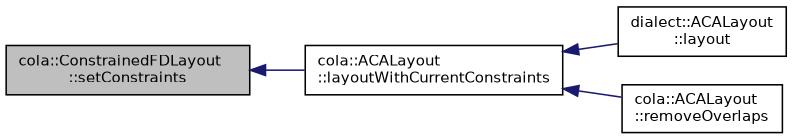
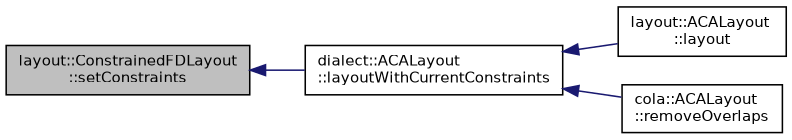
(702, 32) -> (702, 32)
(128, 70) -> (128, 70)
(434, 70) -> (434, 70)
